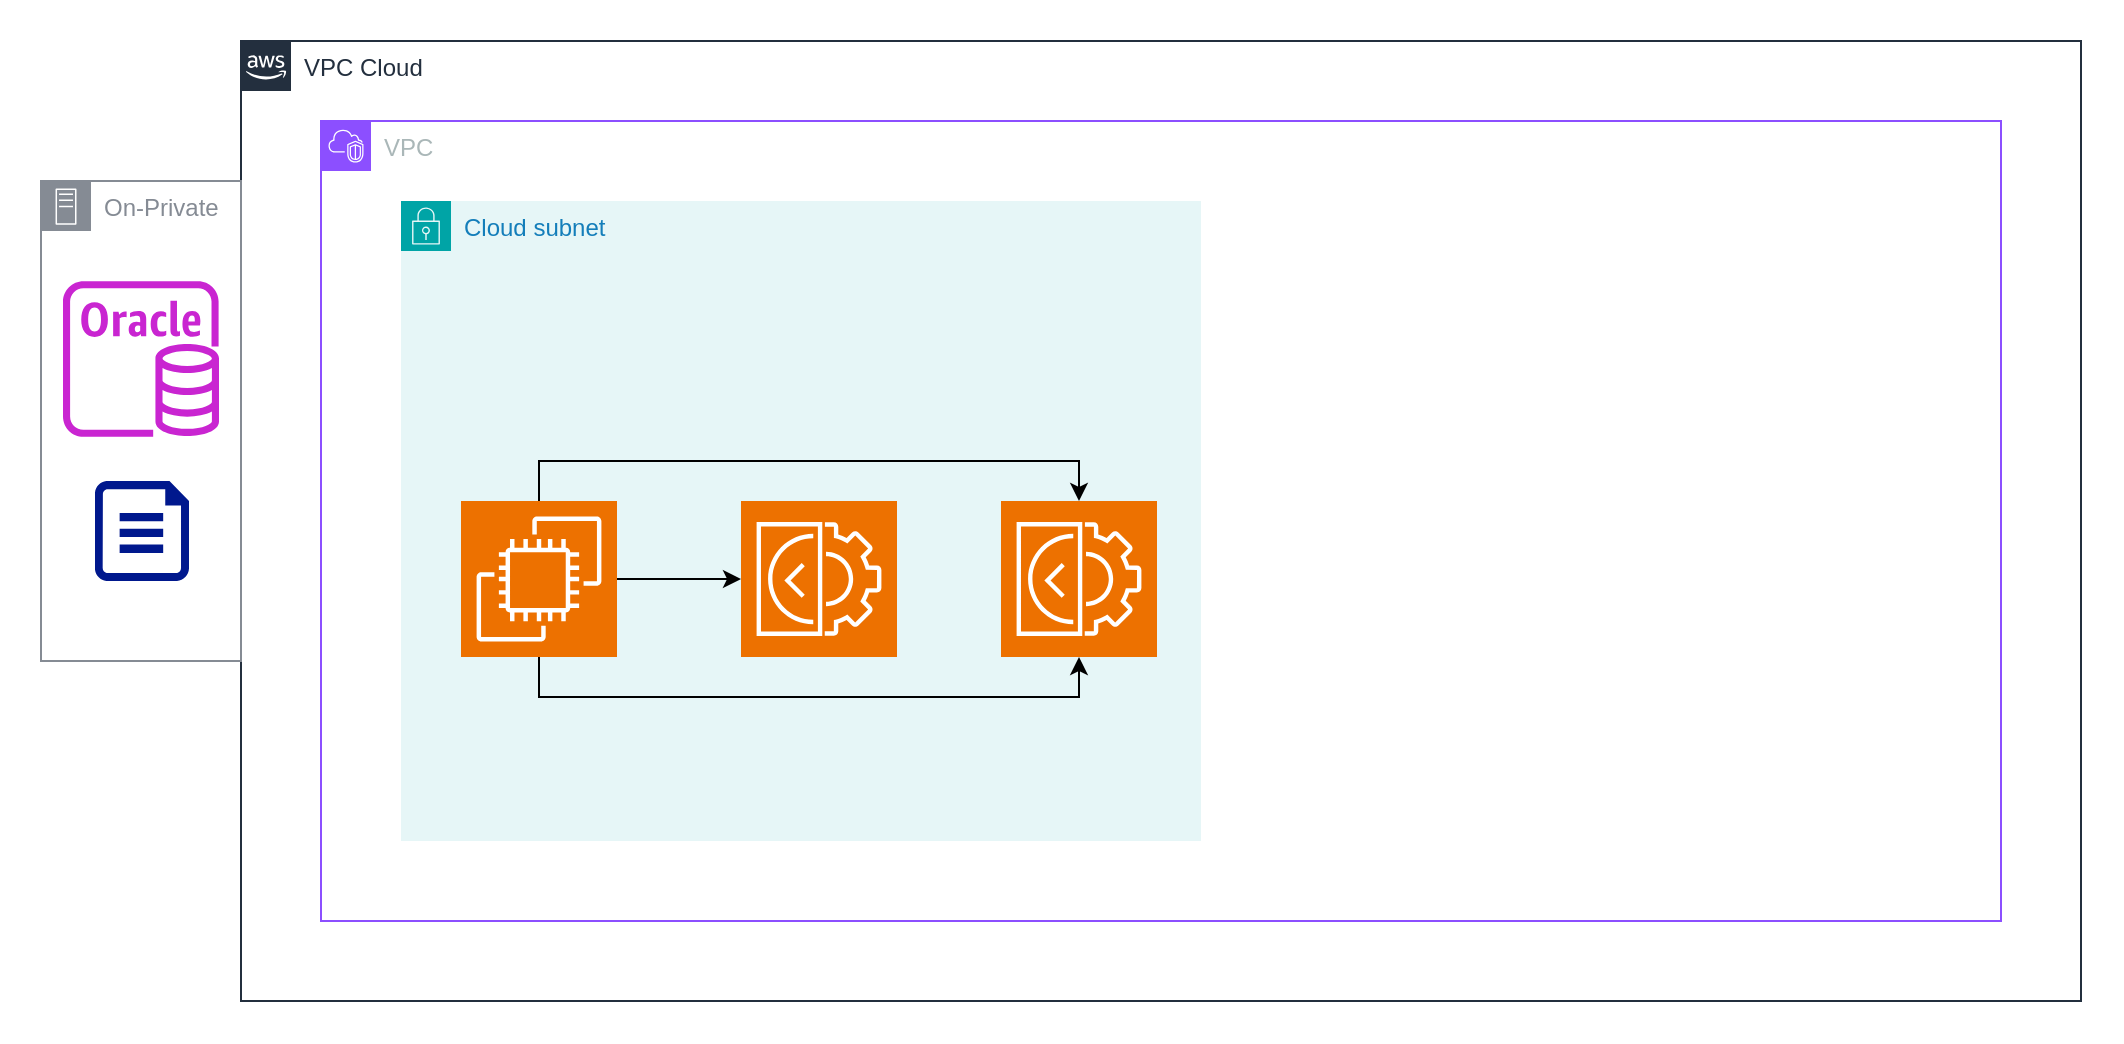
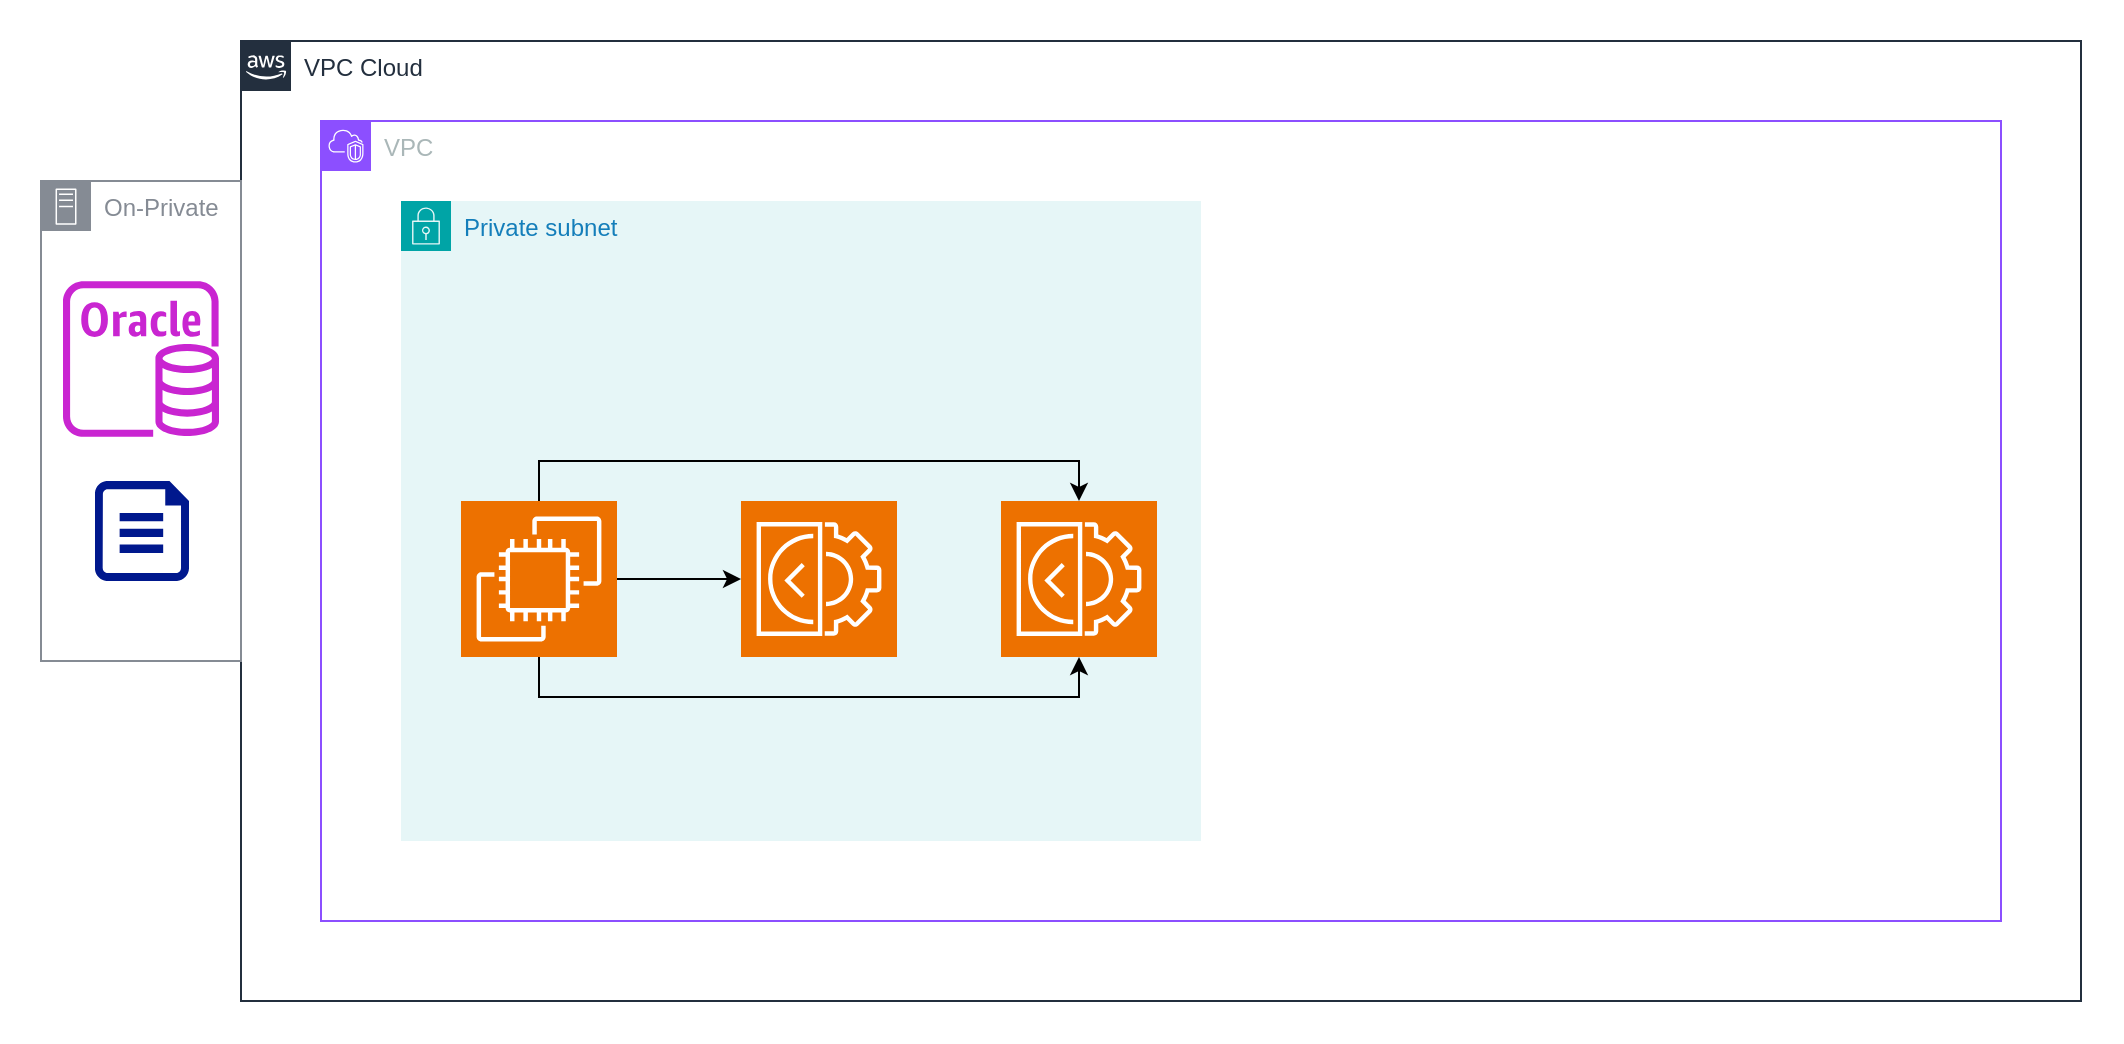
(539, 229) -> (553, 229)
